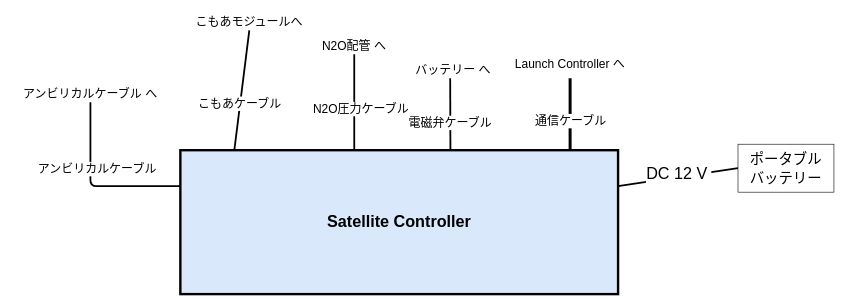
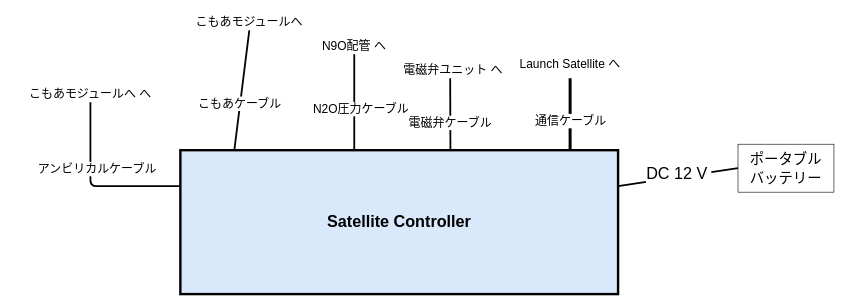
(354, 45) -> (354, 45)
(570, 63) -> (570, 63)
(453, 69) -> (453, 69)
(90, 93) -> (90, 93)
